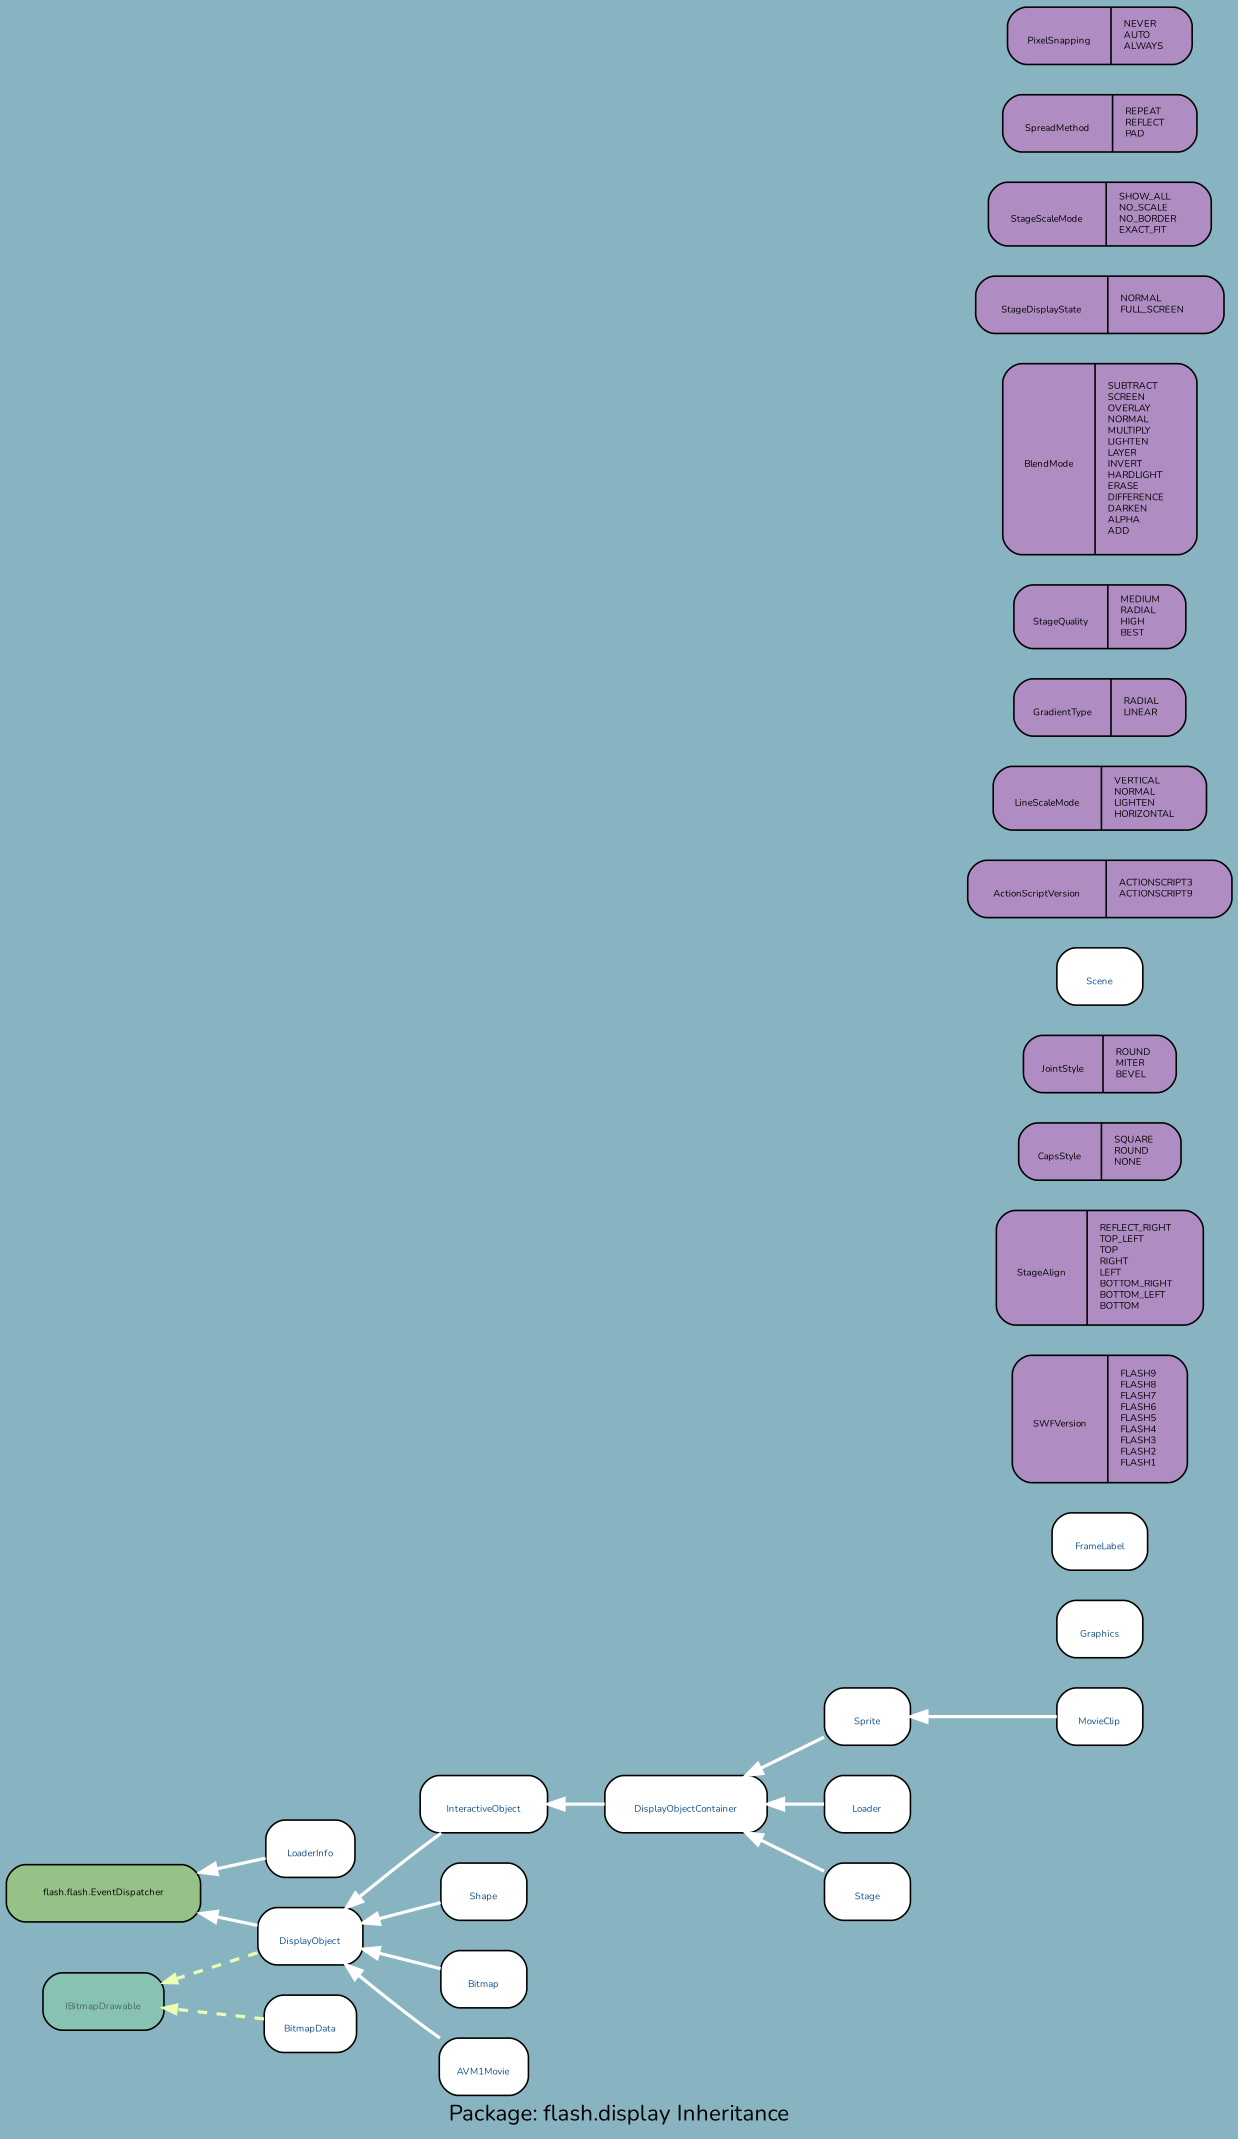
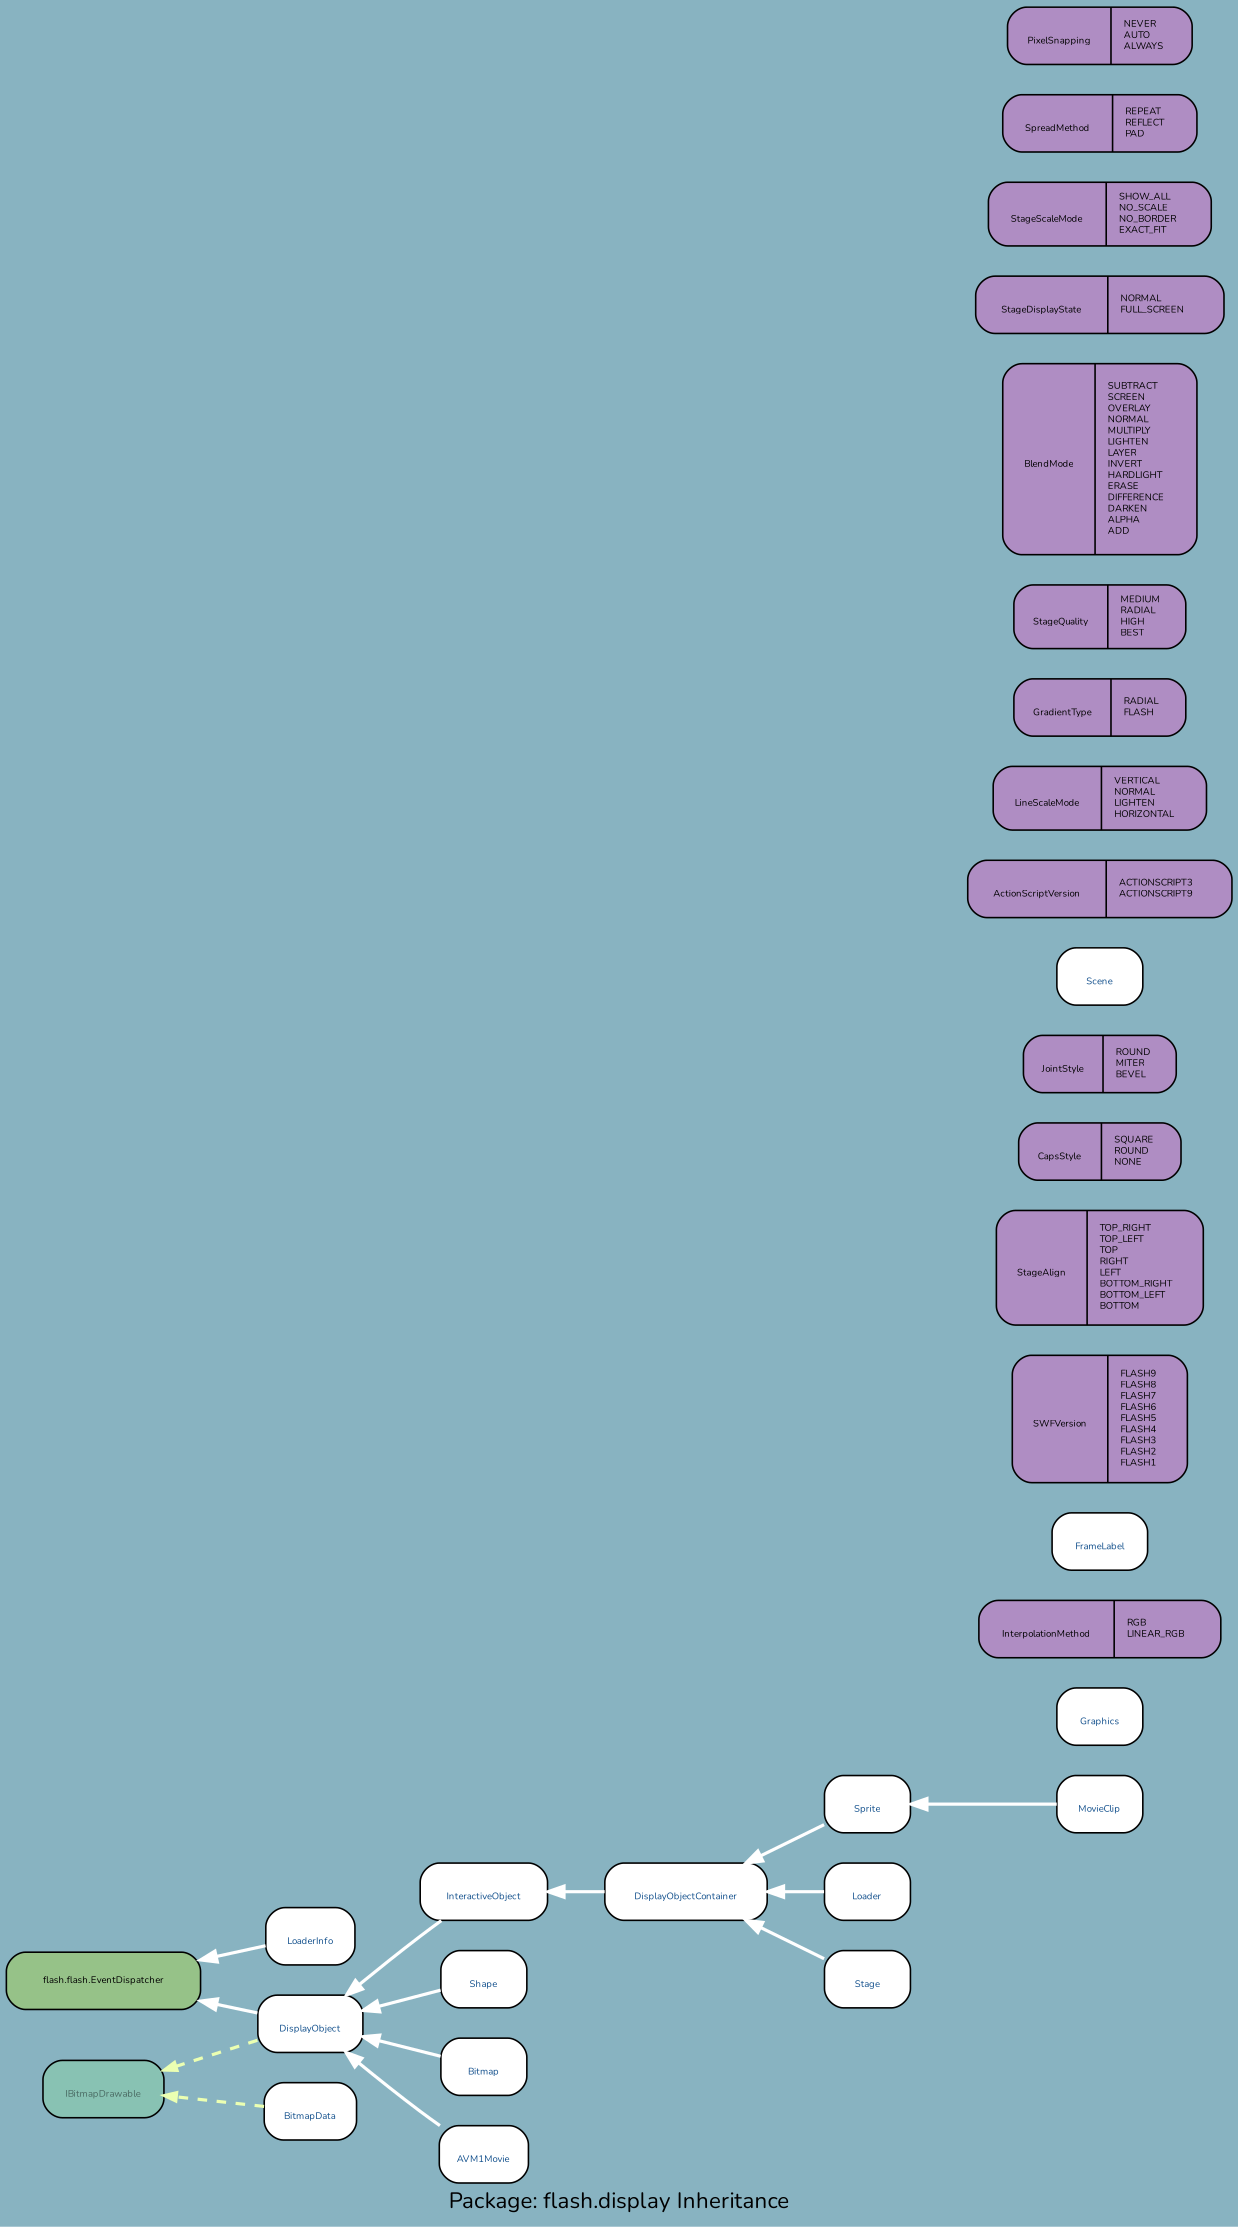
(1141, 712) -> (1139, 712)
(1136, 1228) -> (1126, 1228)
none -> (1100, 1629)
